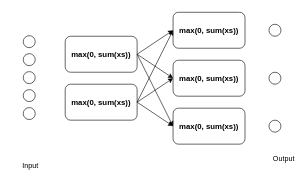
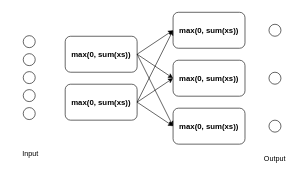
(284, 159) -> (275, 159)
(30, 167) -> (30, 155)
